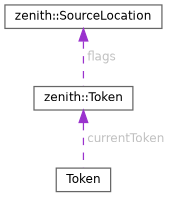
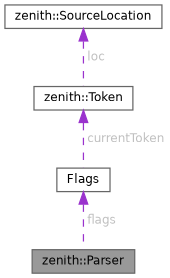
(100, 57) -> (95, 57)
(83, 180) -> (83, 180)
none -> (83, 261)
